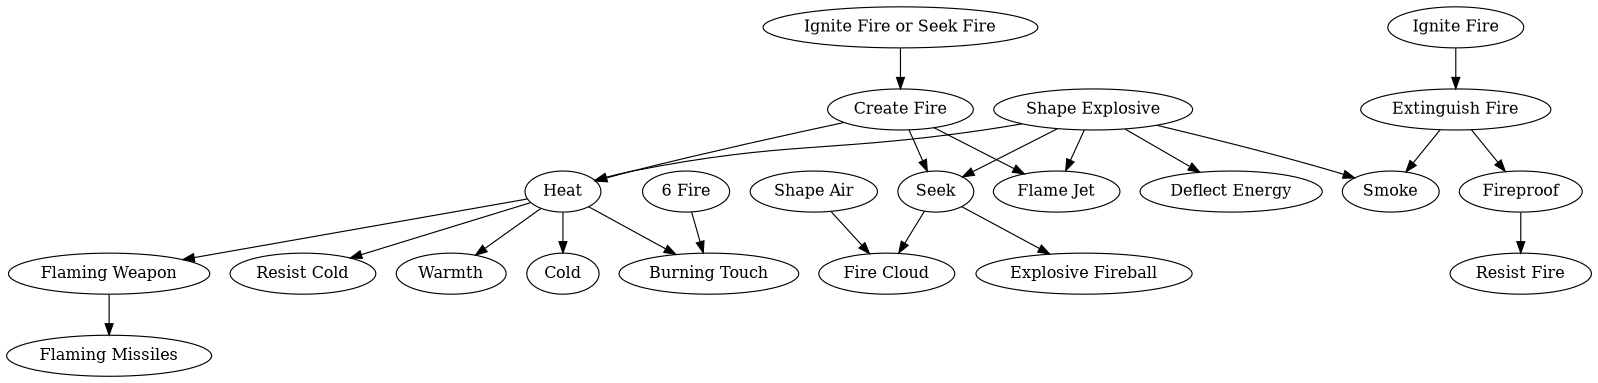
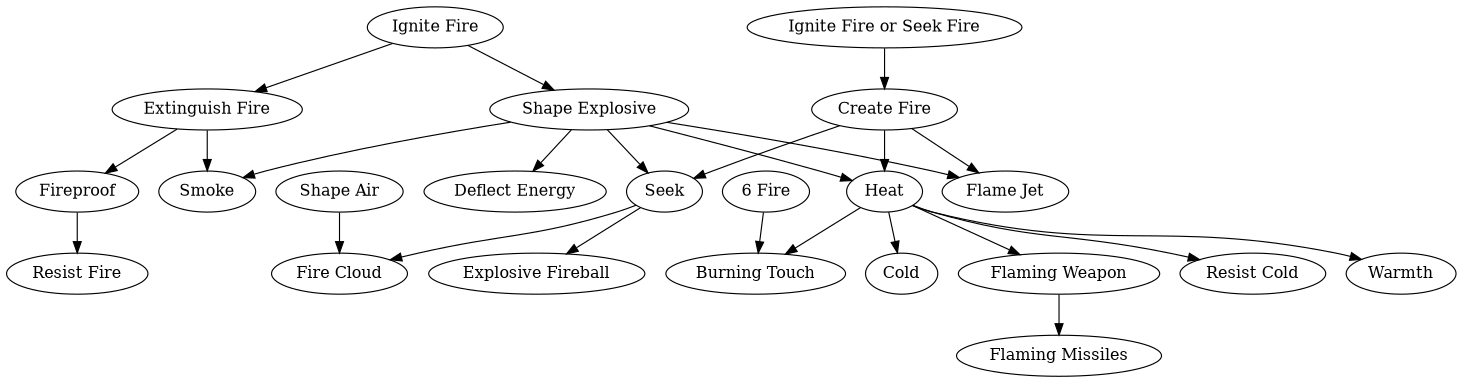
none -> (506, 65)
